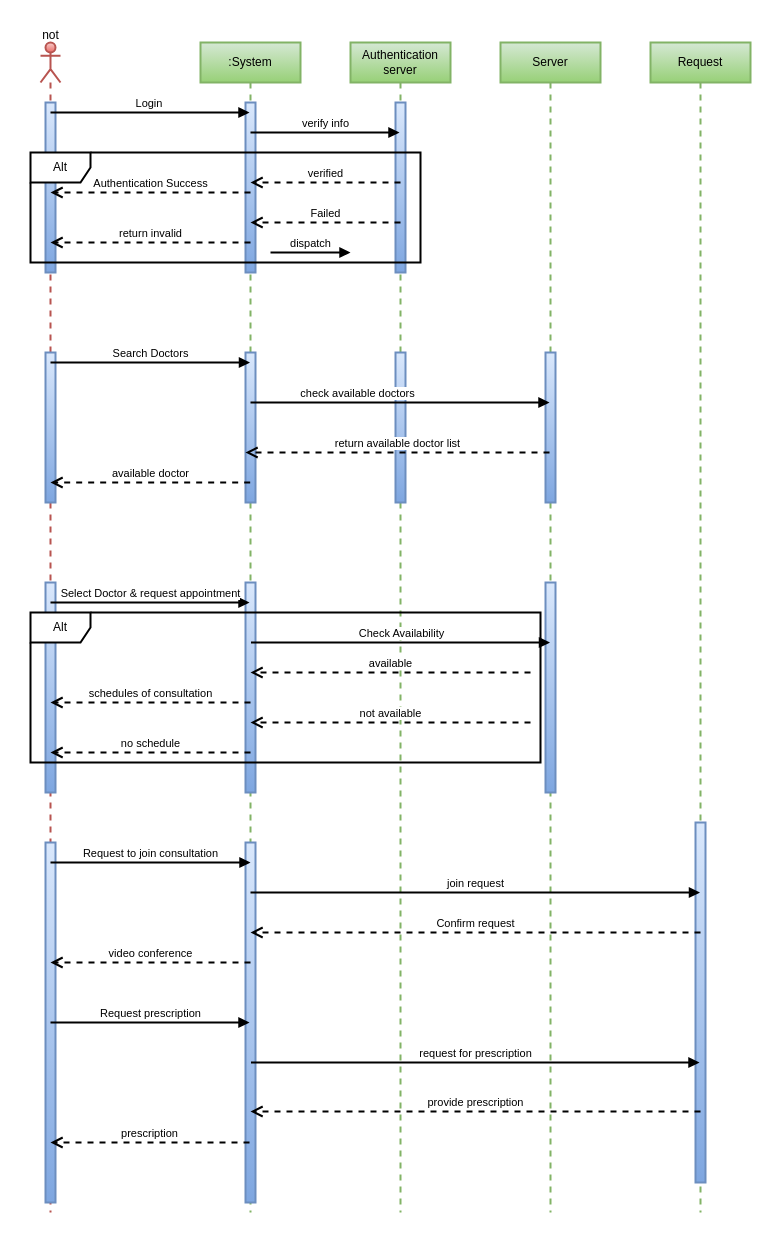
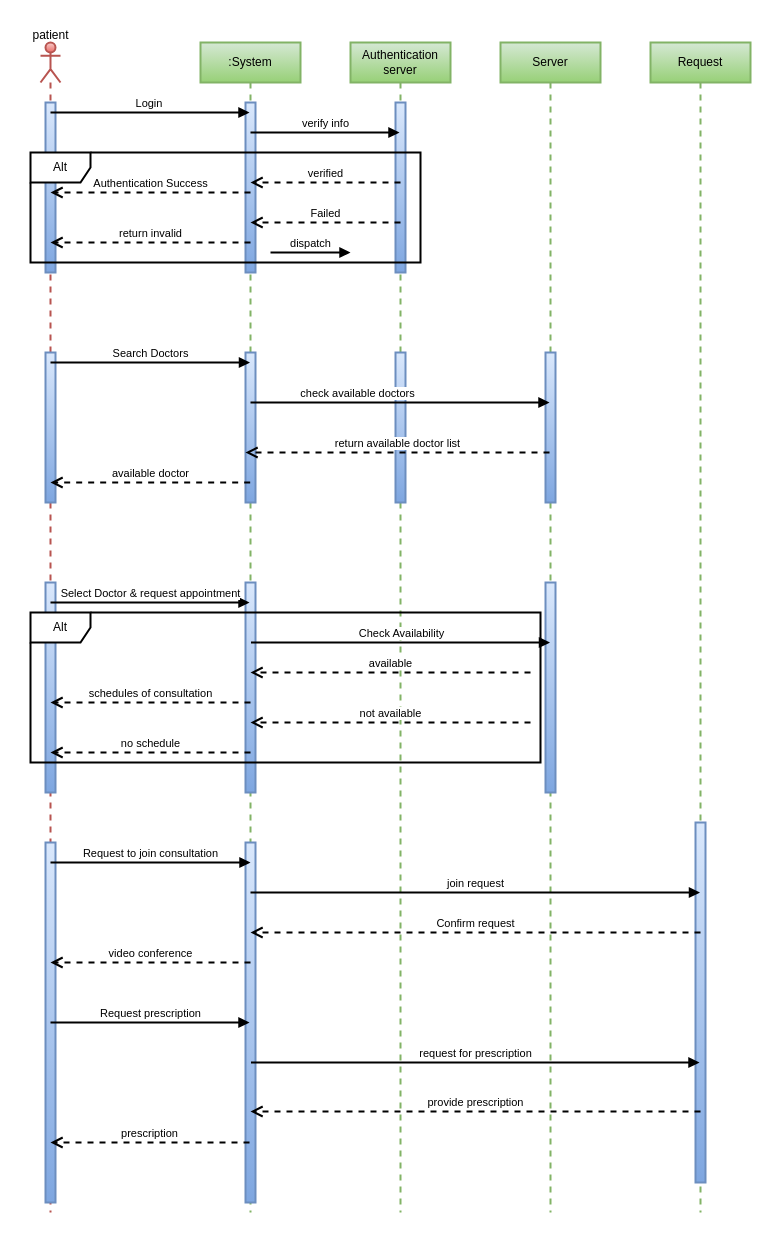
(51, 36) -> (51, 36)
